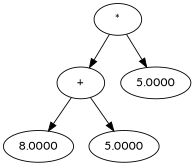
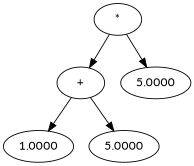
(38, 146) -> (38, 146)
